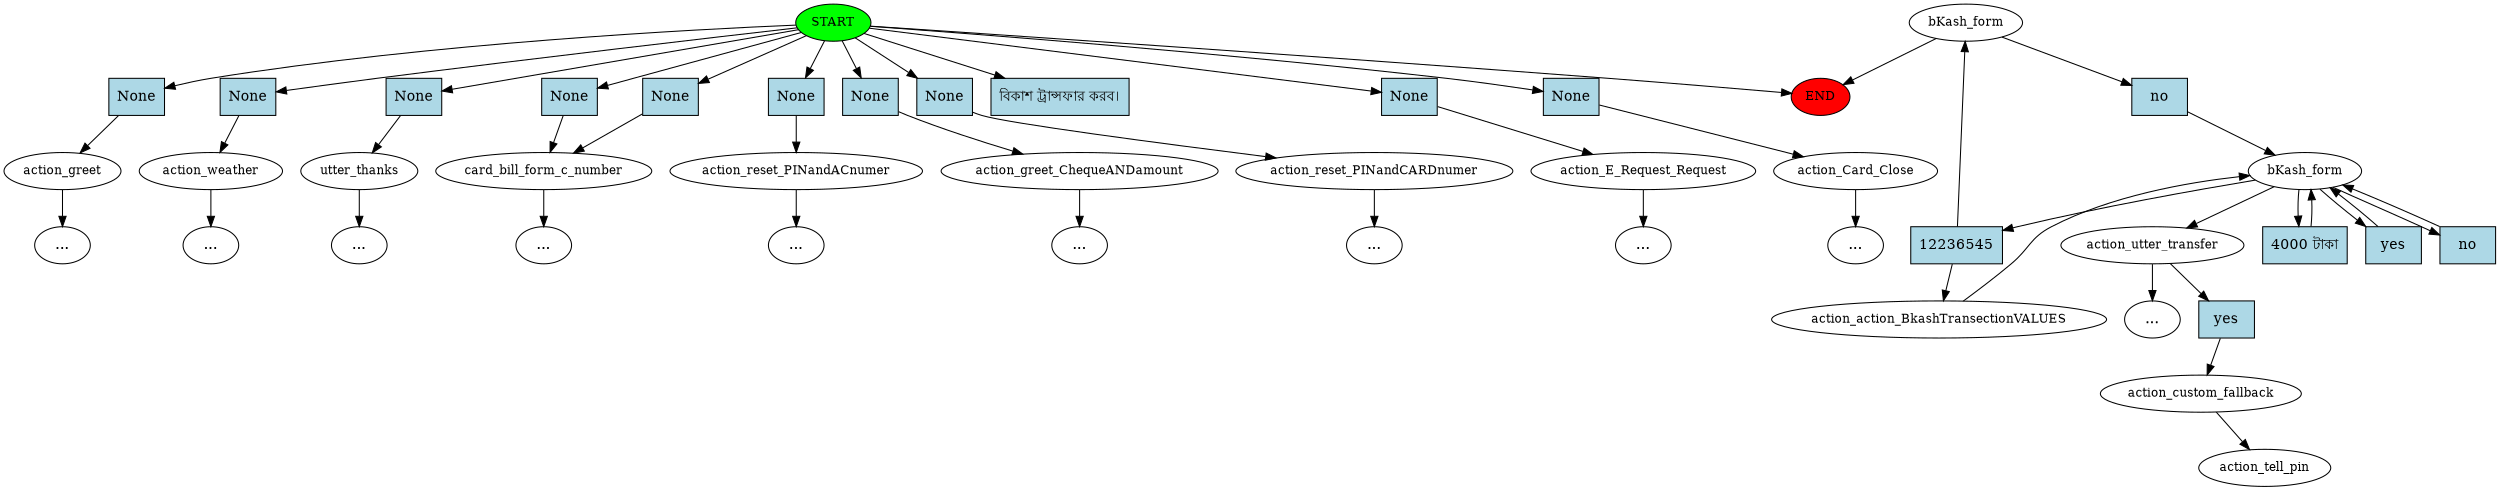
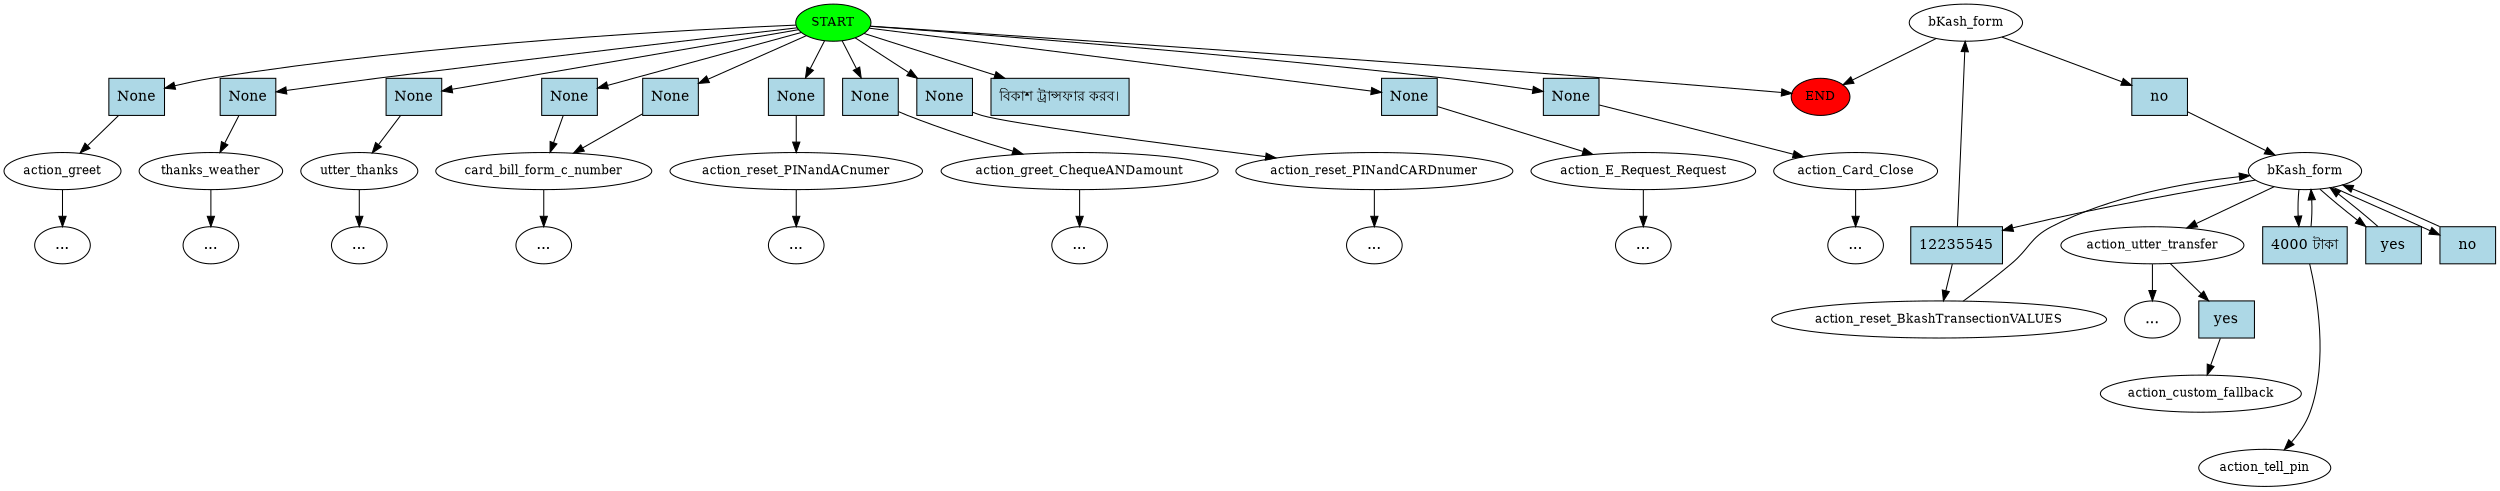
(211, 171) -> (211, 171)
(1957, 245) -> (1957, 245)
(1939, 319) -> (1939, 319)
(2229, 427) -> (2320, 356)
